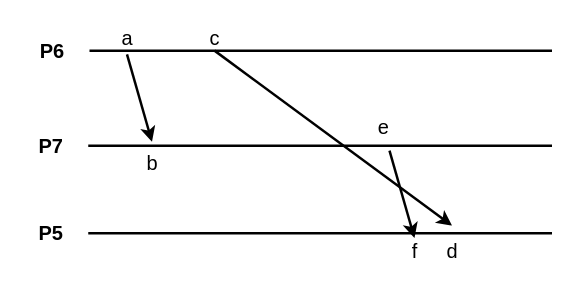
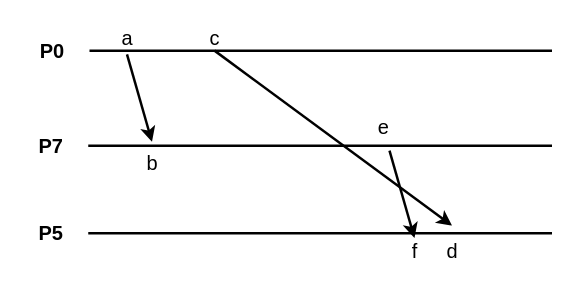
(53, 51) -> (53, 51)
